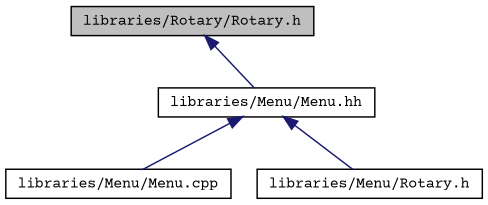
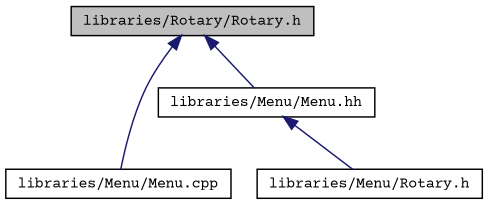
(186, 147) -> (139, 105)
